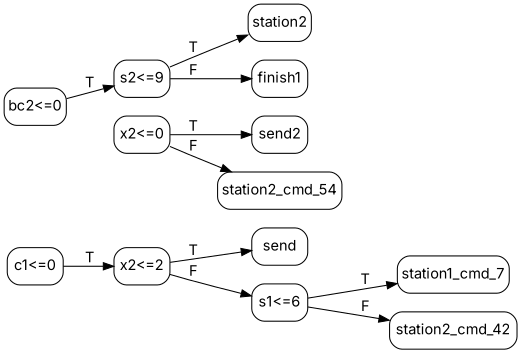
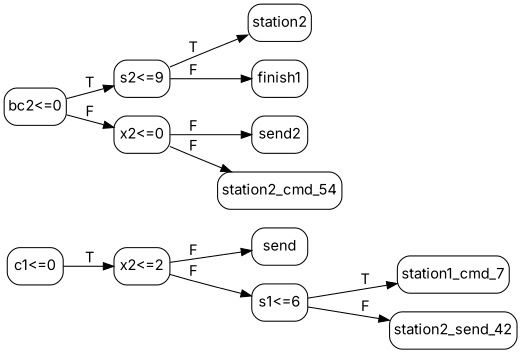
none -> (85, 120)
(194, 127) -> (194, 127)
(194, 251) -> (194, 251)
(453, 331) -> (453, 331)
